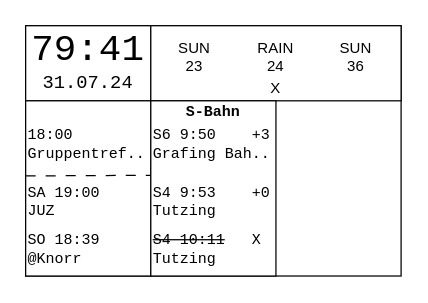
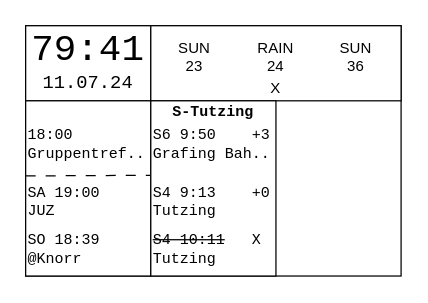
(88, 52) -> (88, 52)
(213, 113) -> (213, 113)
(200, 202) -> (200, 202)
